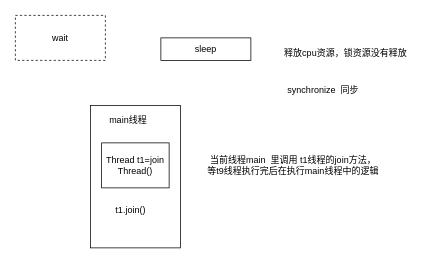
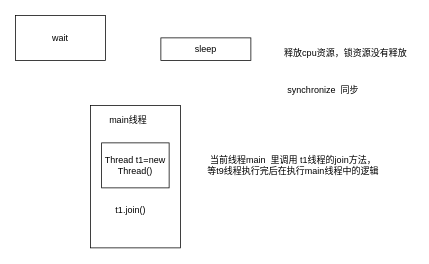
(60, 38) -> (60, 38)
(135, 165) -> (135, 165)
